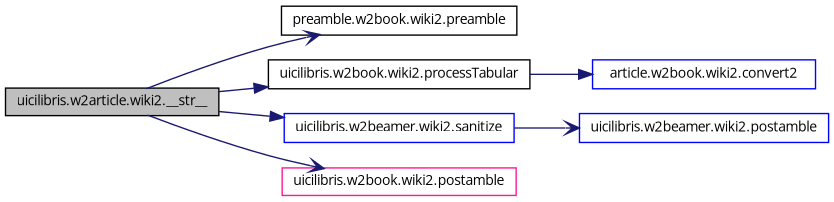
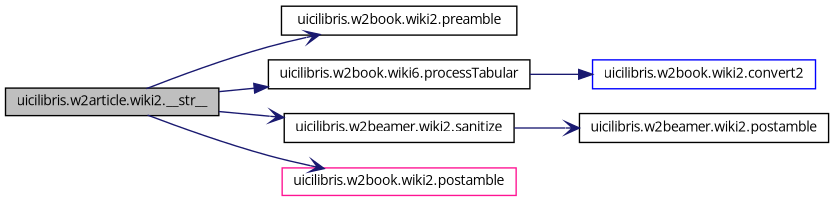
(399, 21) -> (399, 21)
(399, 74) -> (399, 74)
(704, 74) -> (704, 74)
(244, 114) -> (244, 114)
(399, 128) -> (399, 128)
(704, 128) -> (704, 128)
